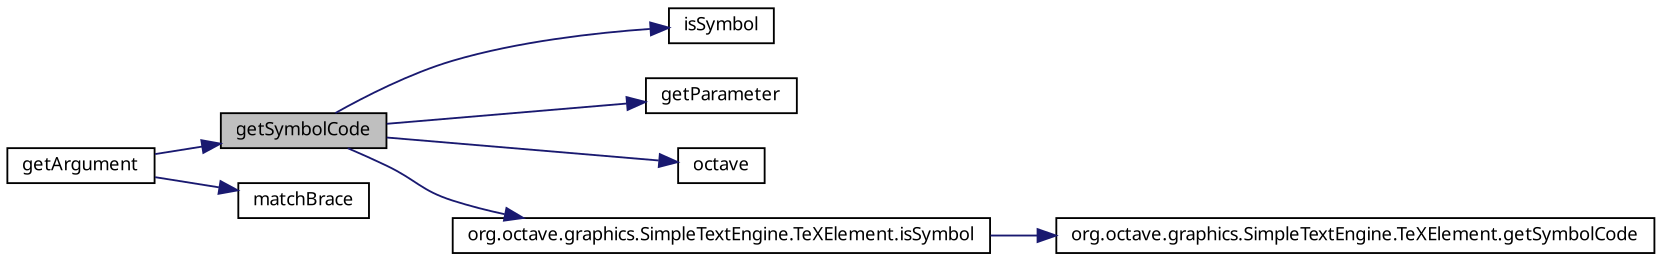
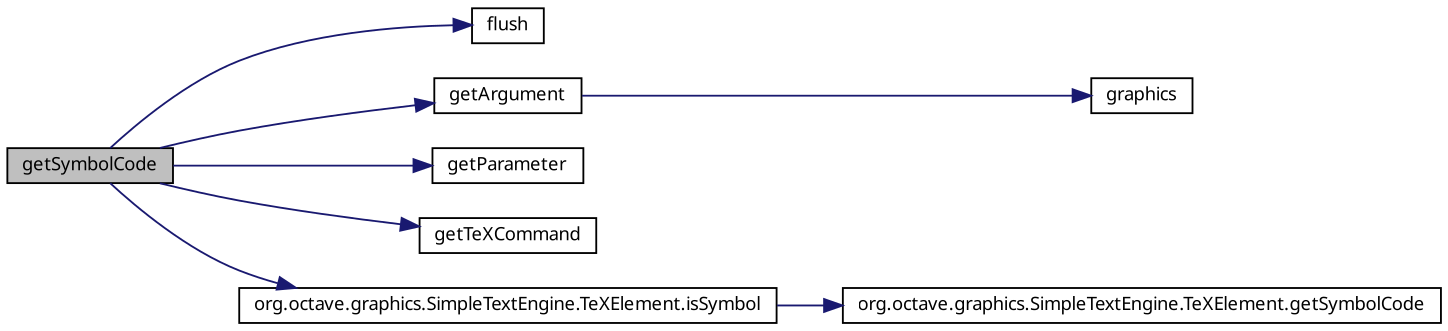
(721, 26) -> (508, 26)
(179, 150) -> (287, 123)
(721, 166) -> (508, 236)
(304, 201) -> (1142, 96)
